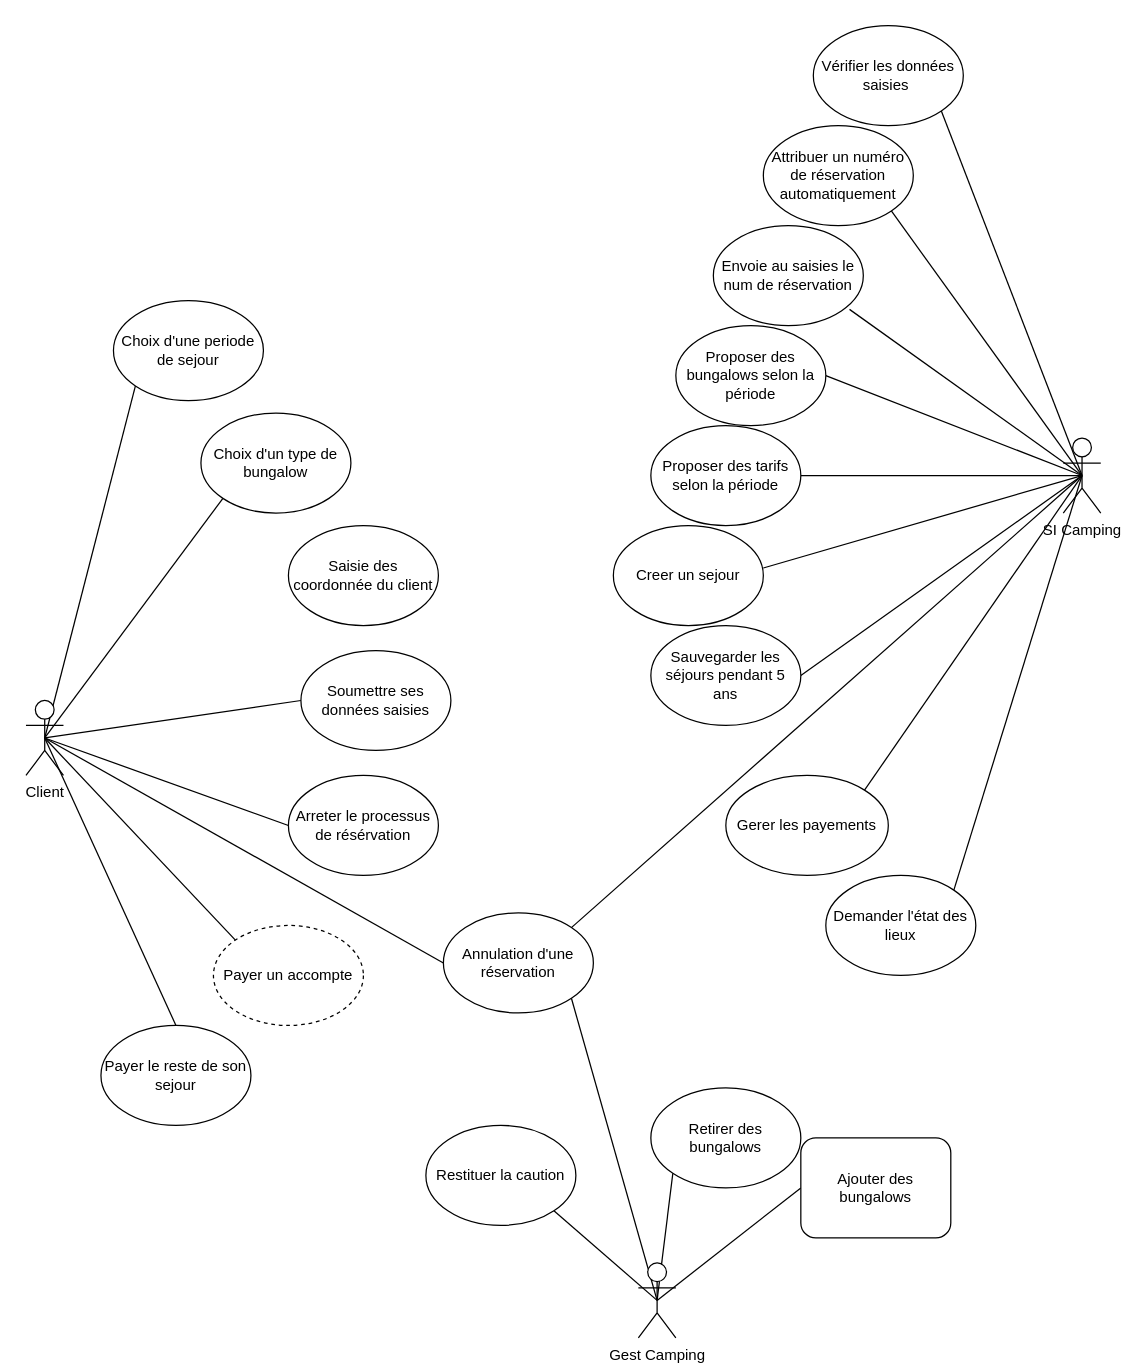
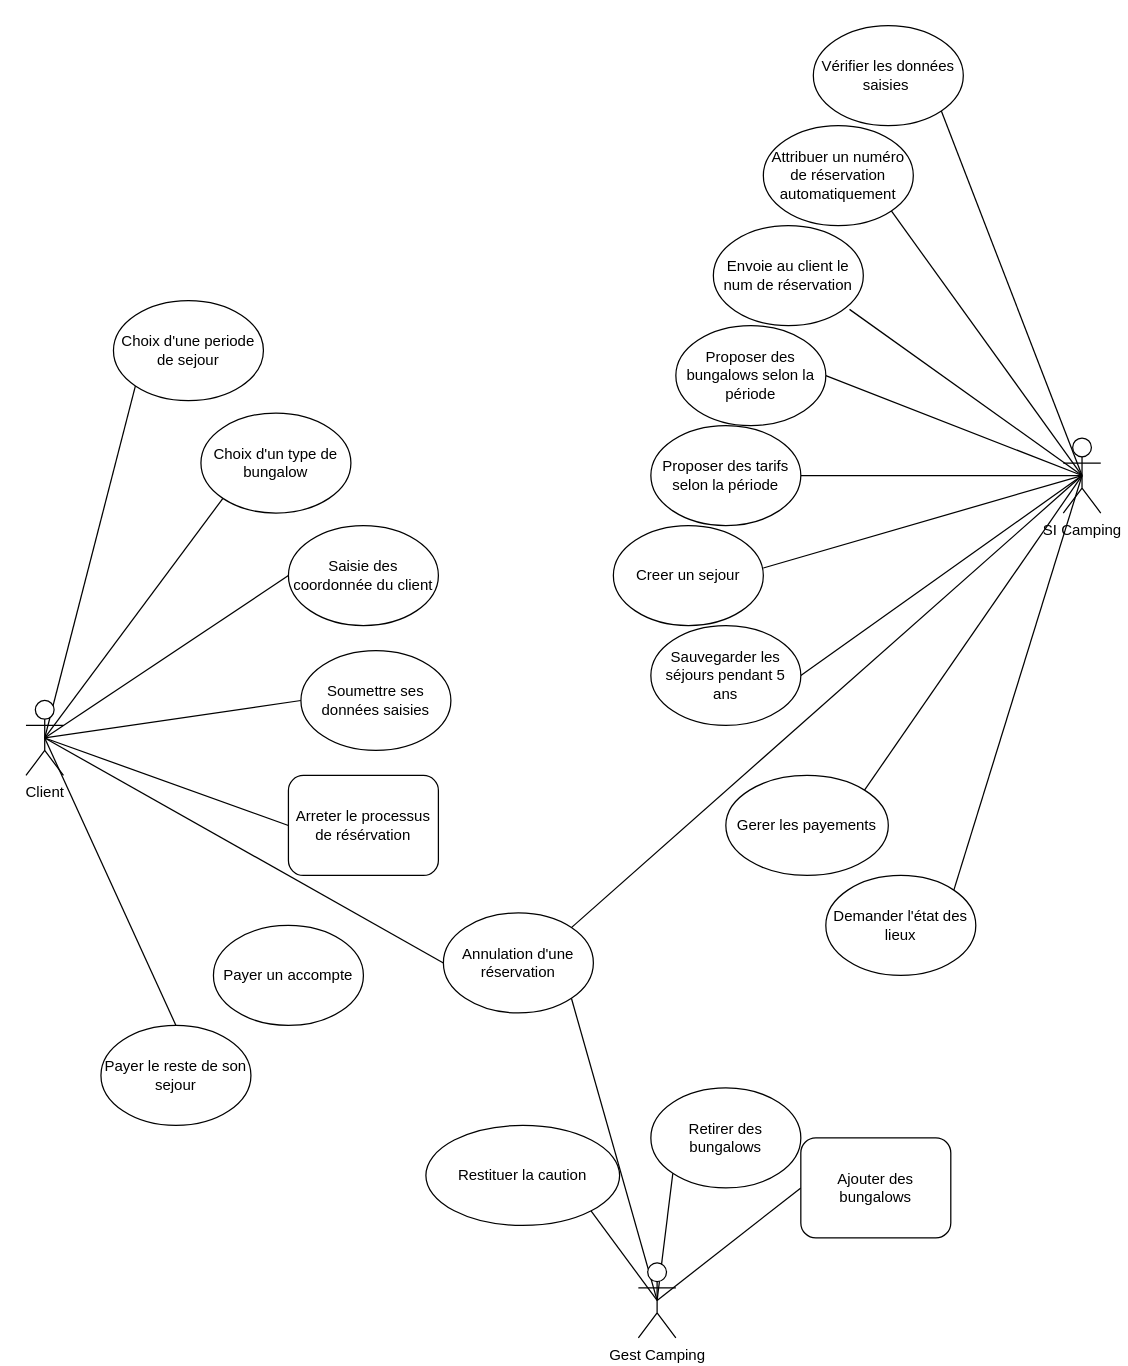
(788, 276) -> (788, 276)
none -> (176, 651)
(363, 826) -> (363, 826)
(143, 843) -> none
(288, 976) -> (288, 976)
(501, 1176) -> (523, 1176)
